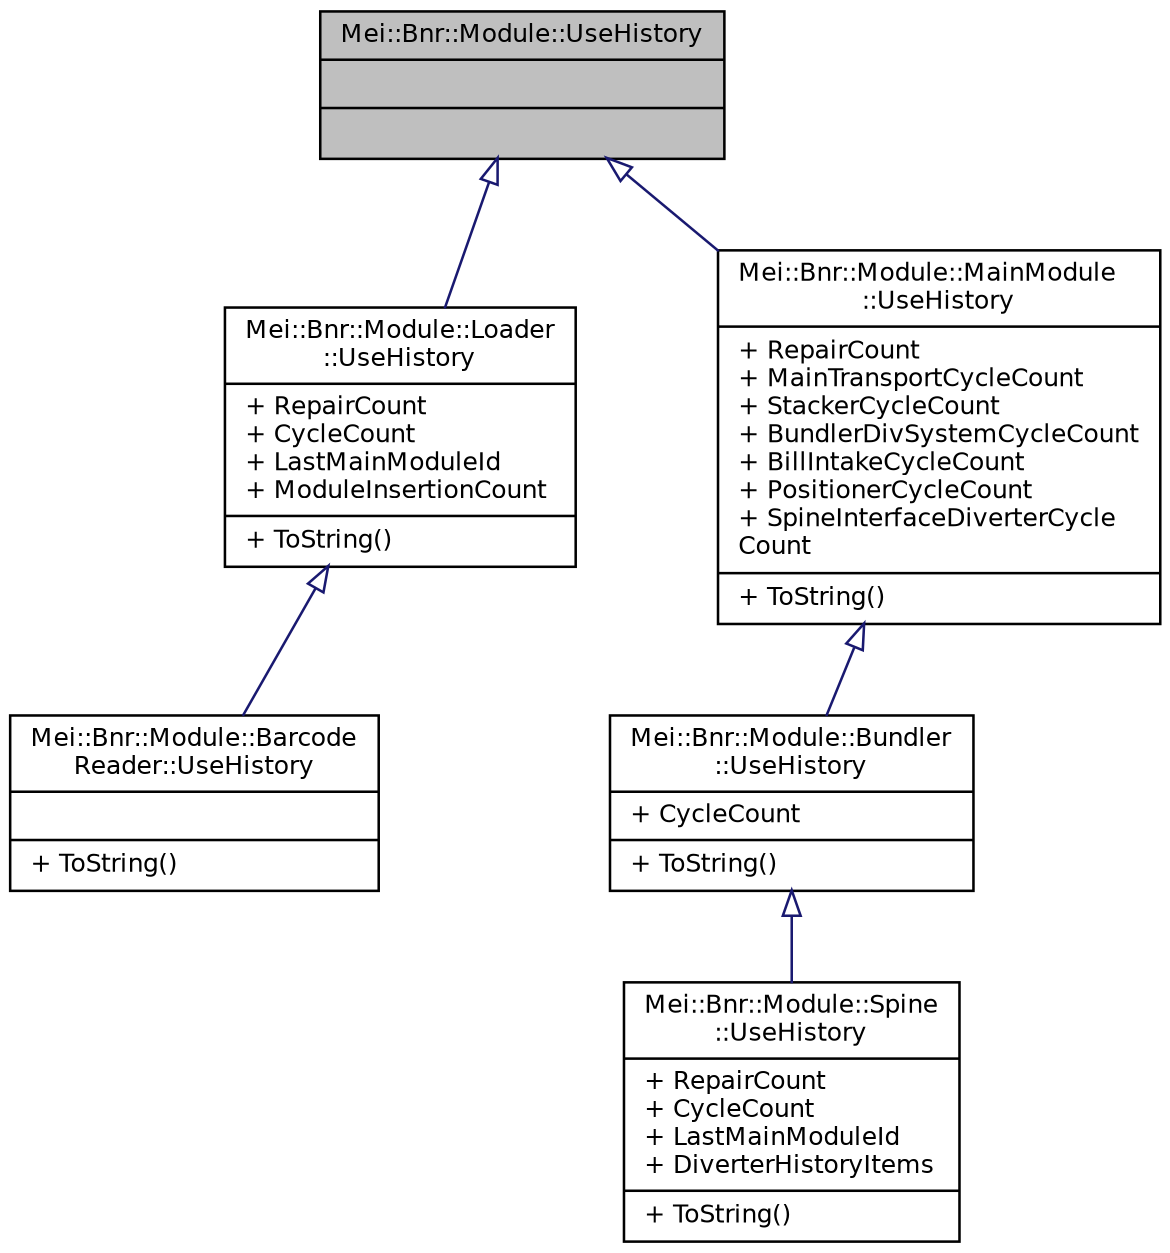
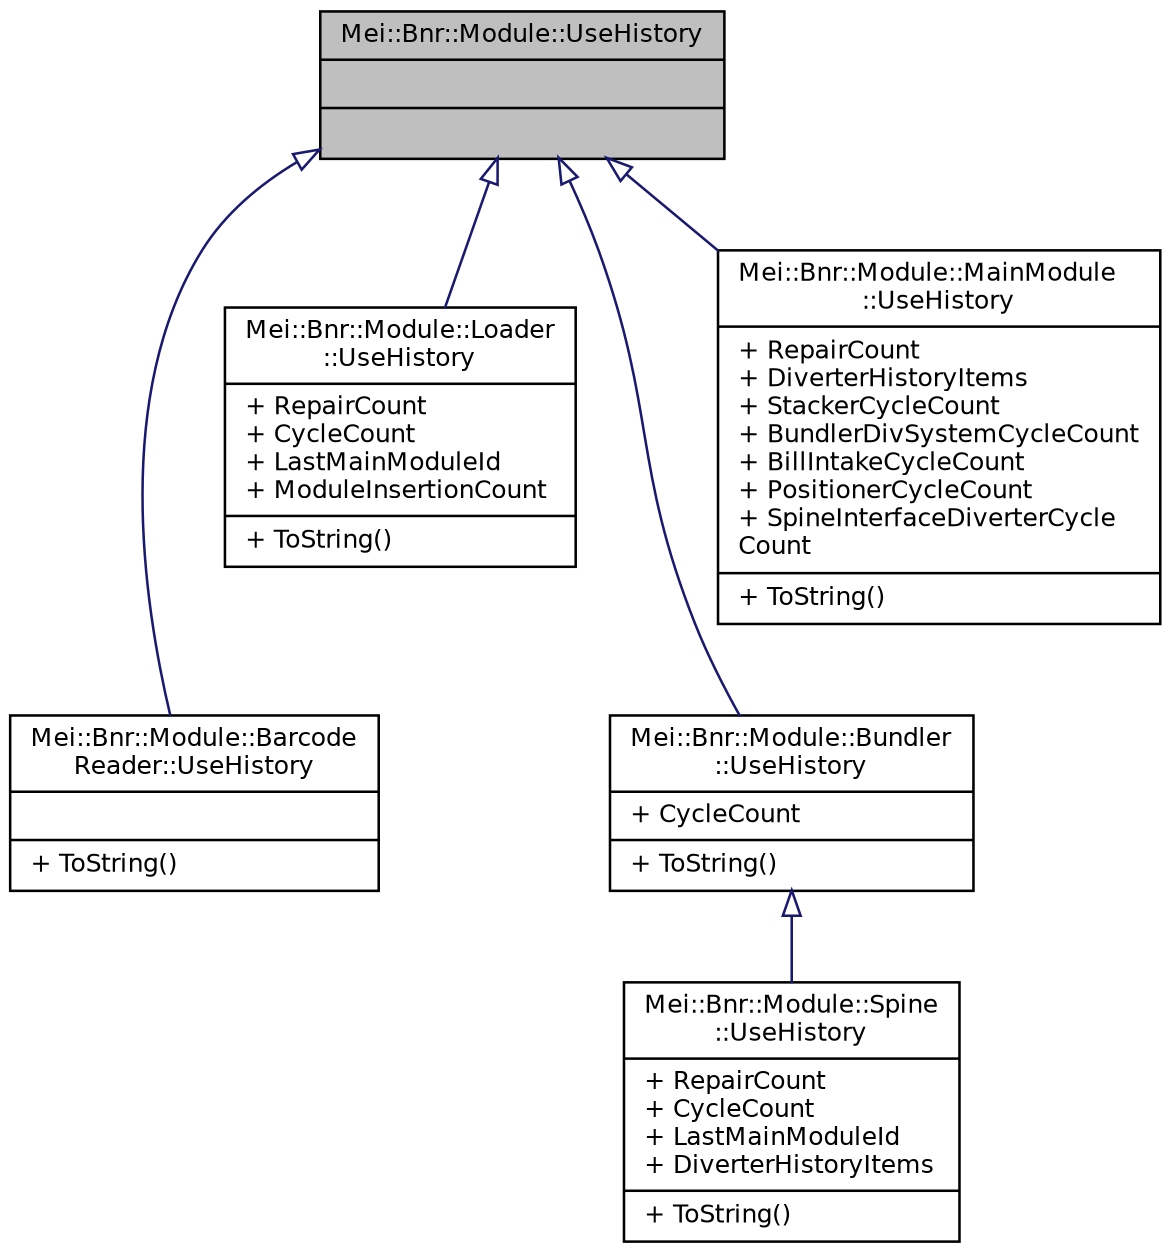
(911, 379) -> (884, 379)
(279, 652) -> (148, 414)
(840, 682) -> (647, 451)
